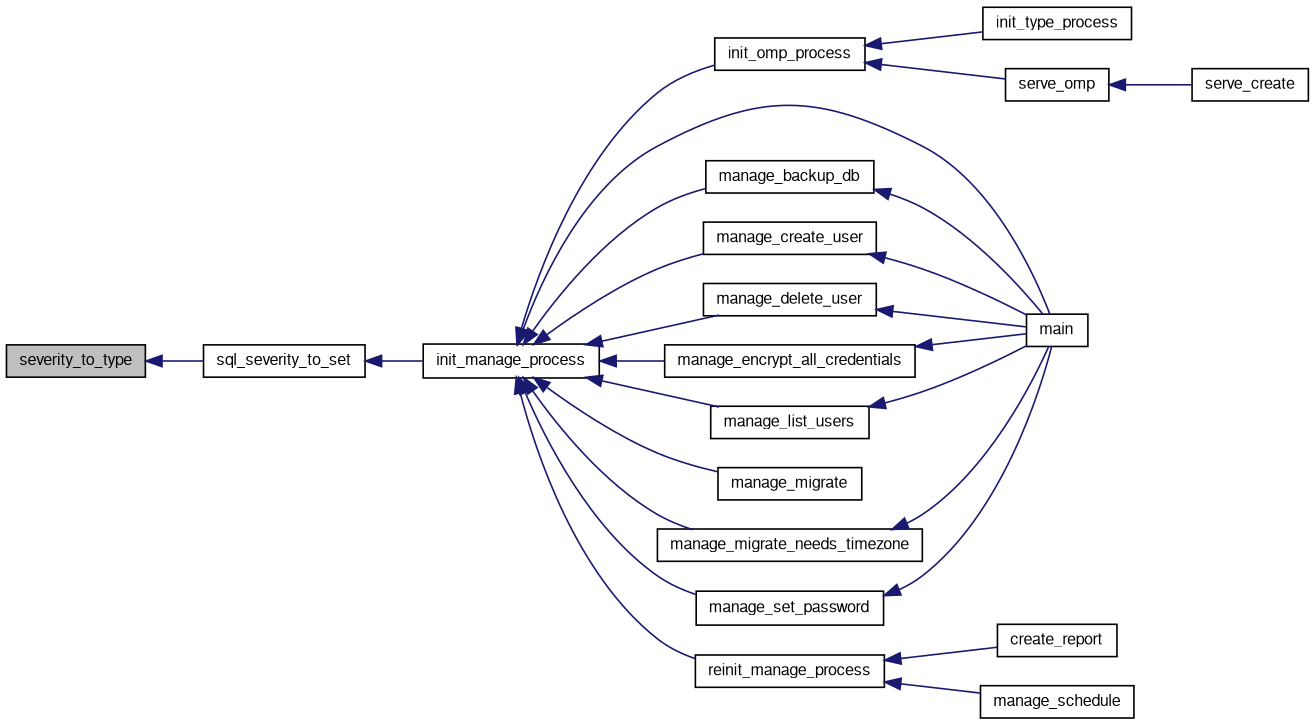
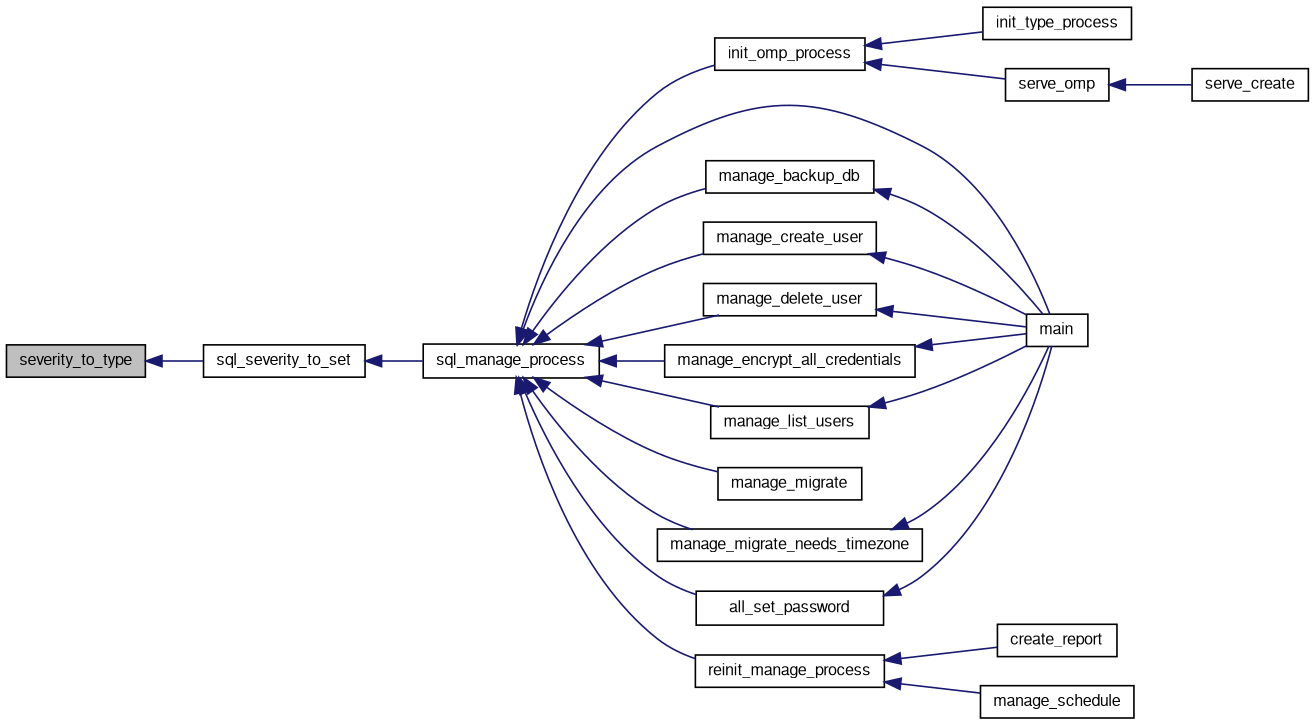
(511, 361) -> (511, 361)
(790, 608) -> (790, 608)
